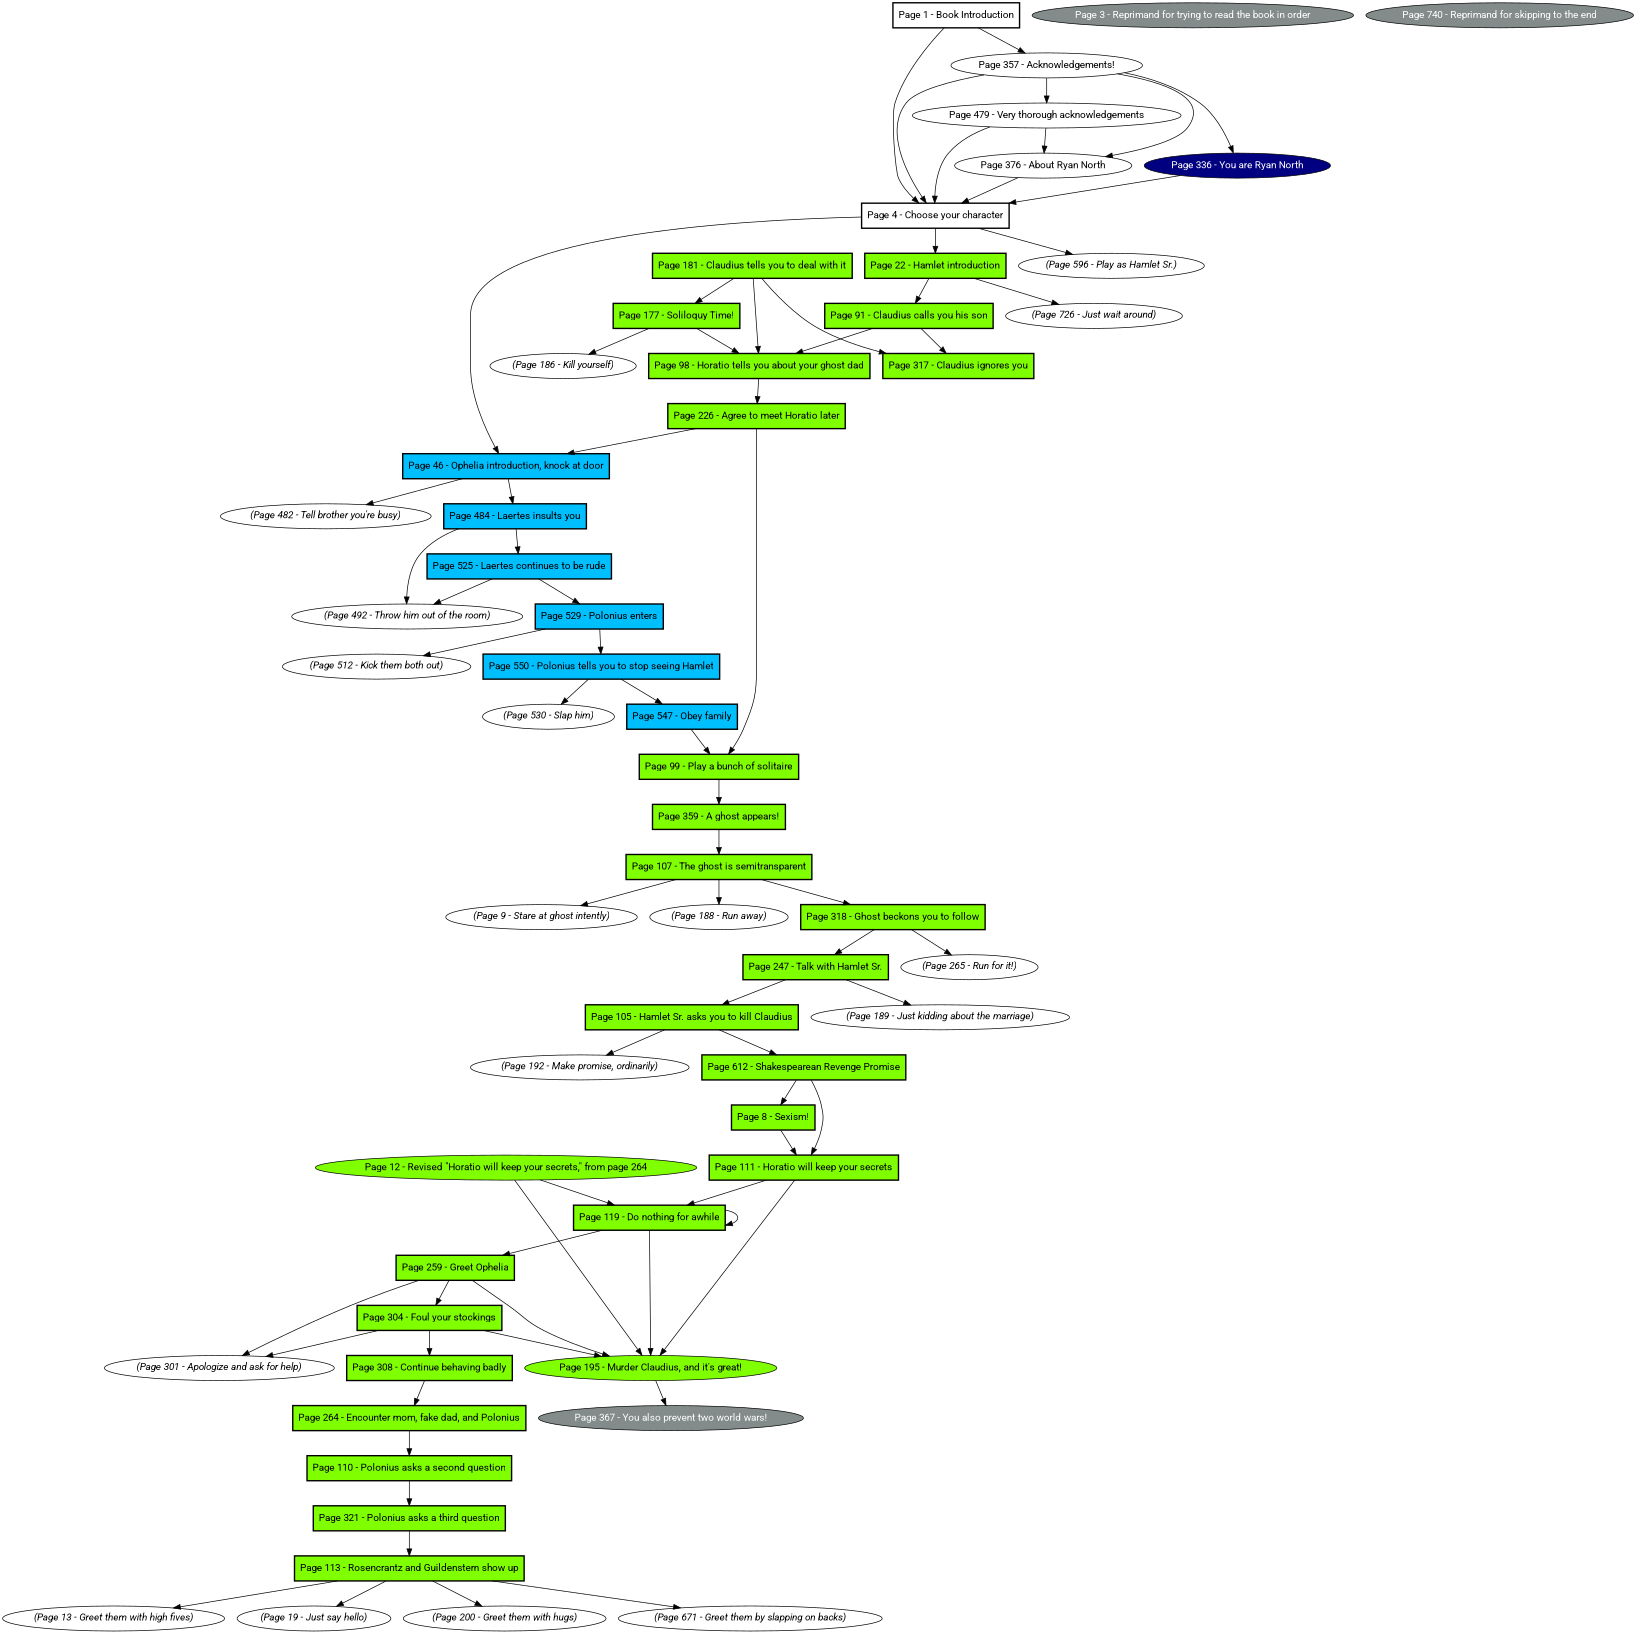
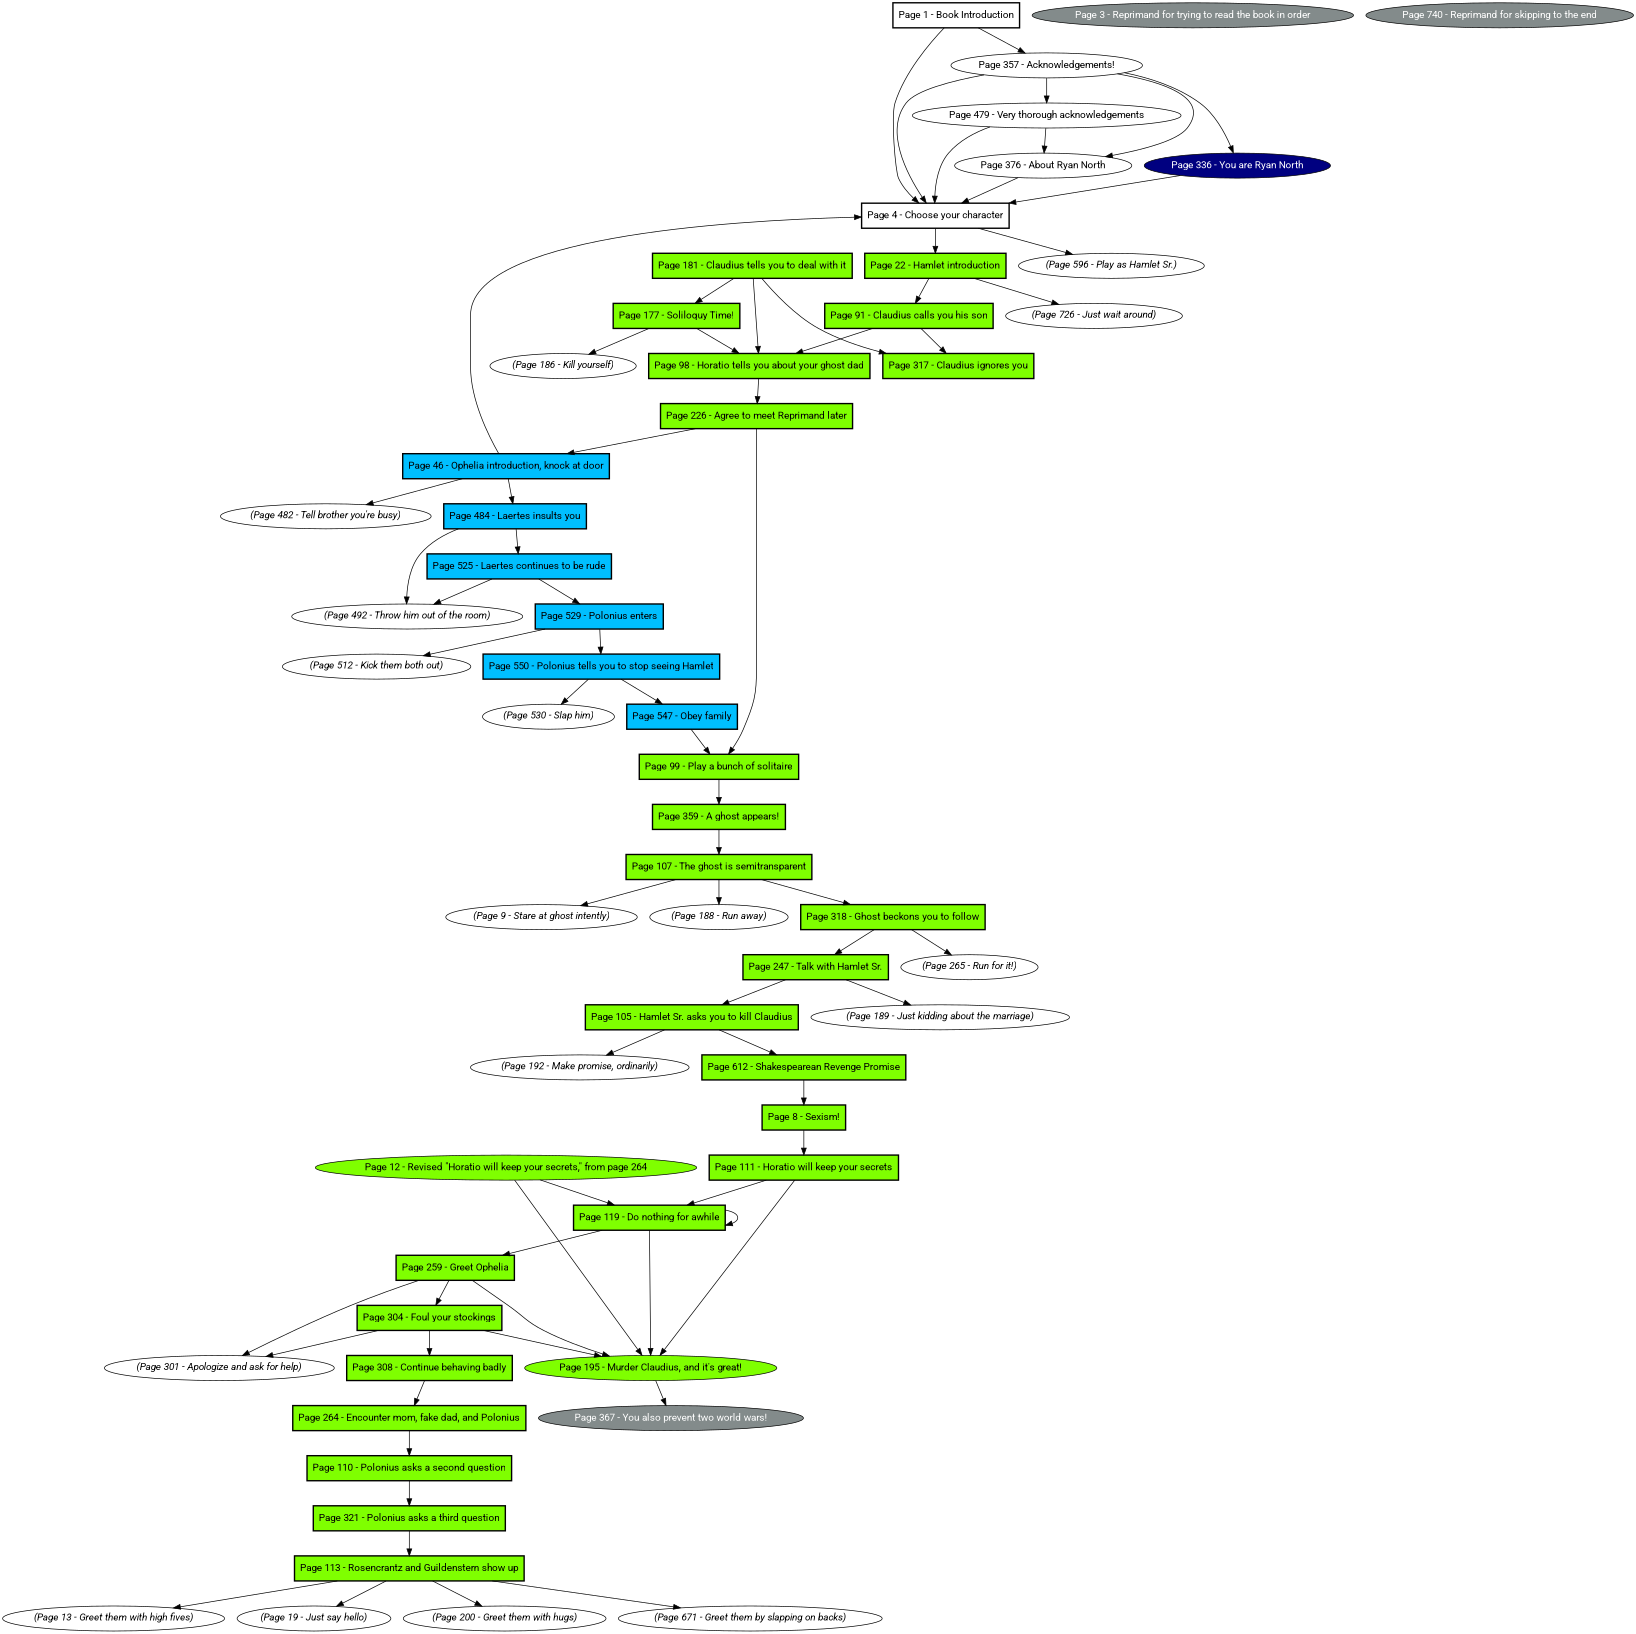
(585, 245) -> (578, 246)
(757, 416) -> (757, 416)
(823, 1114) -> none
